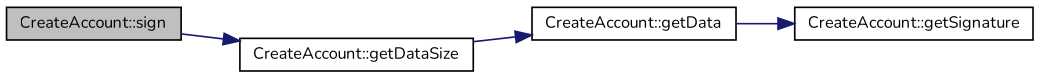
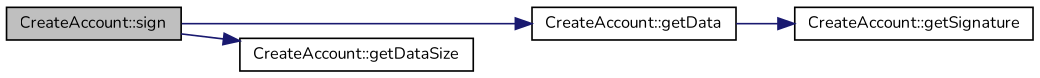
(494, 39) -> (349, 24)
